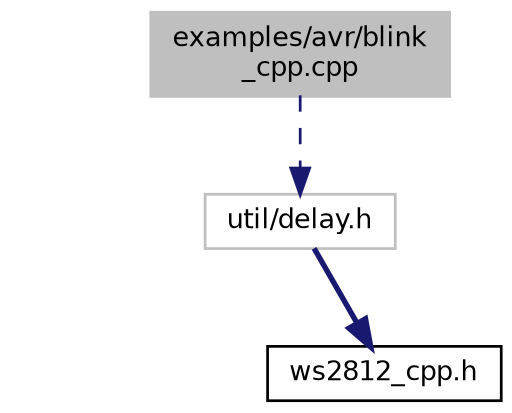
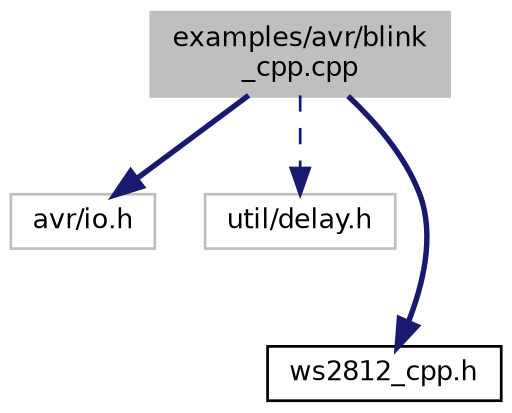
none -> (83, 221)
(336, 286) -> (421, 198)
